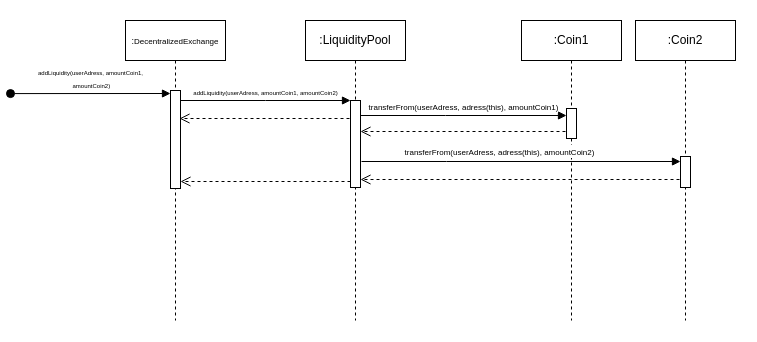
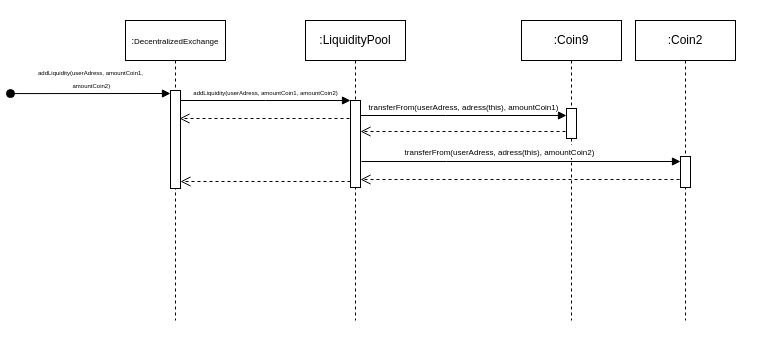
(572, 41) -> (572, 41)
